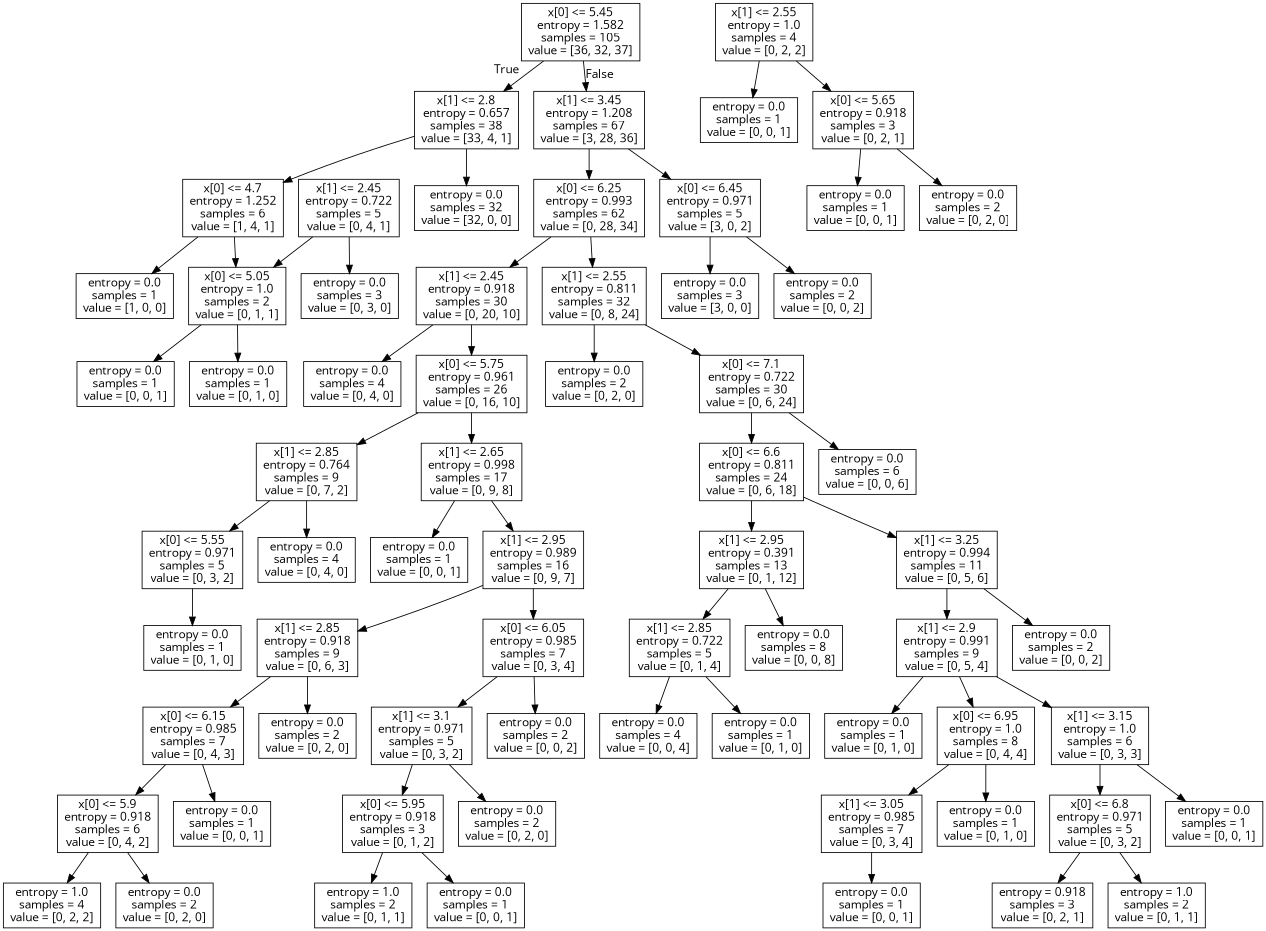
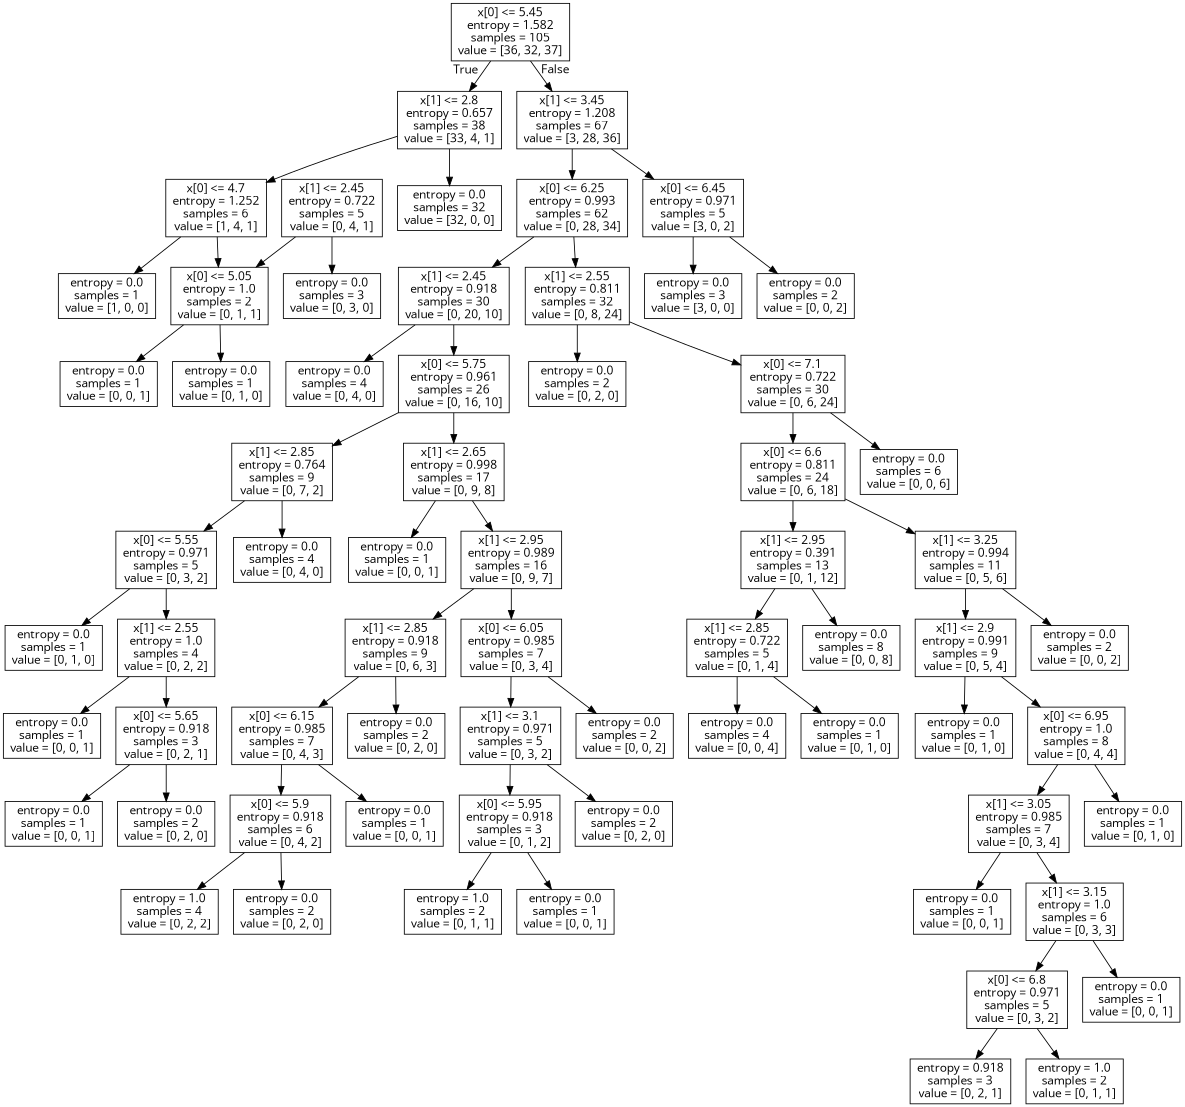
none -> (166, 600)
(1020, 690) -> (1044, 864)
